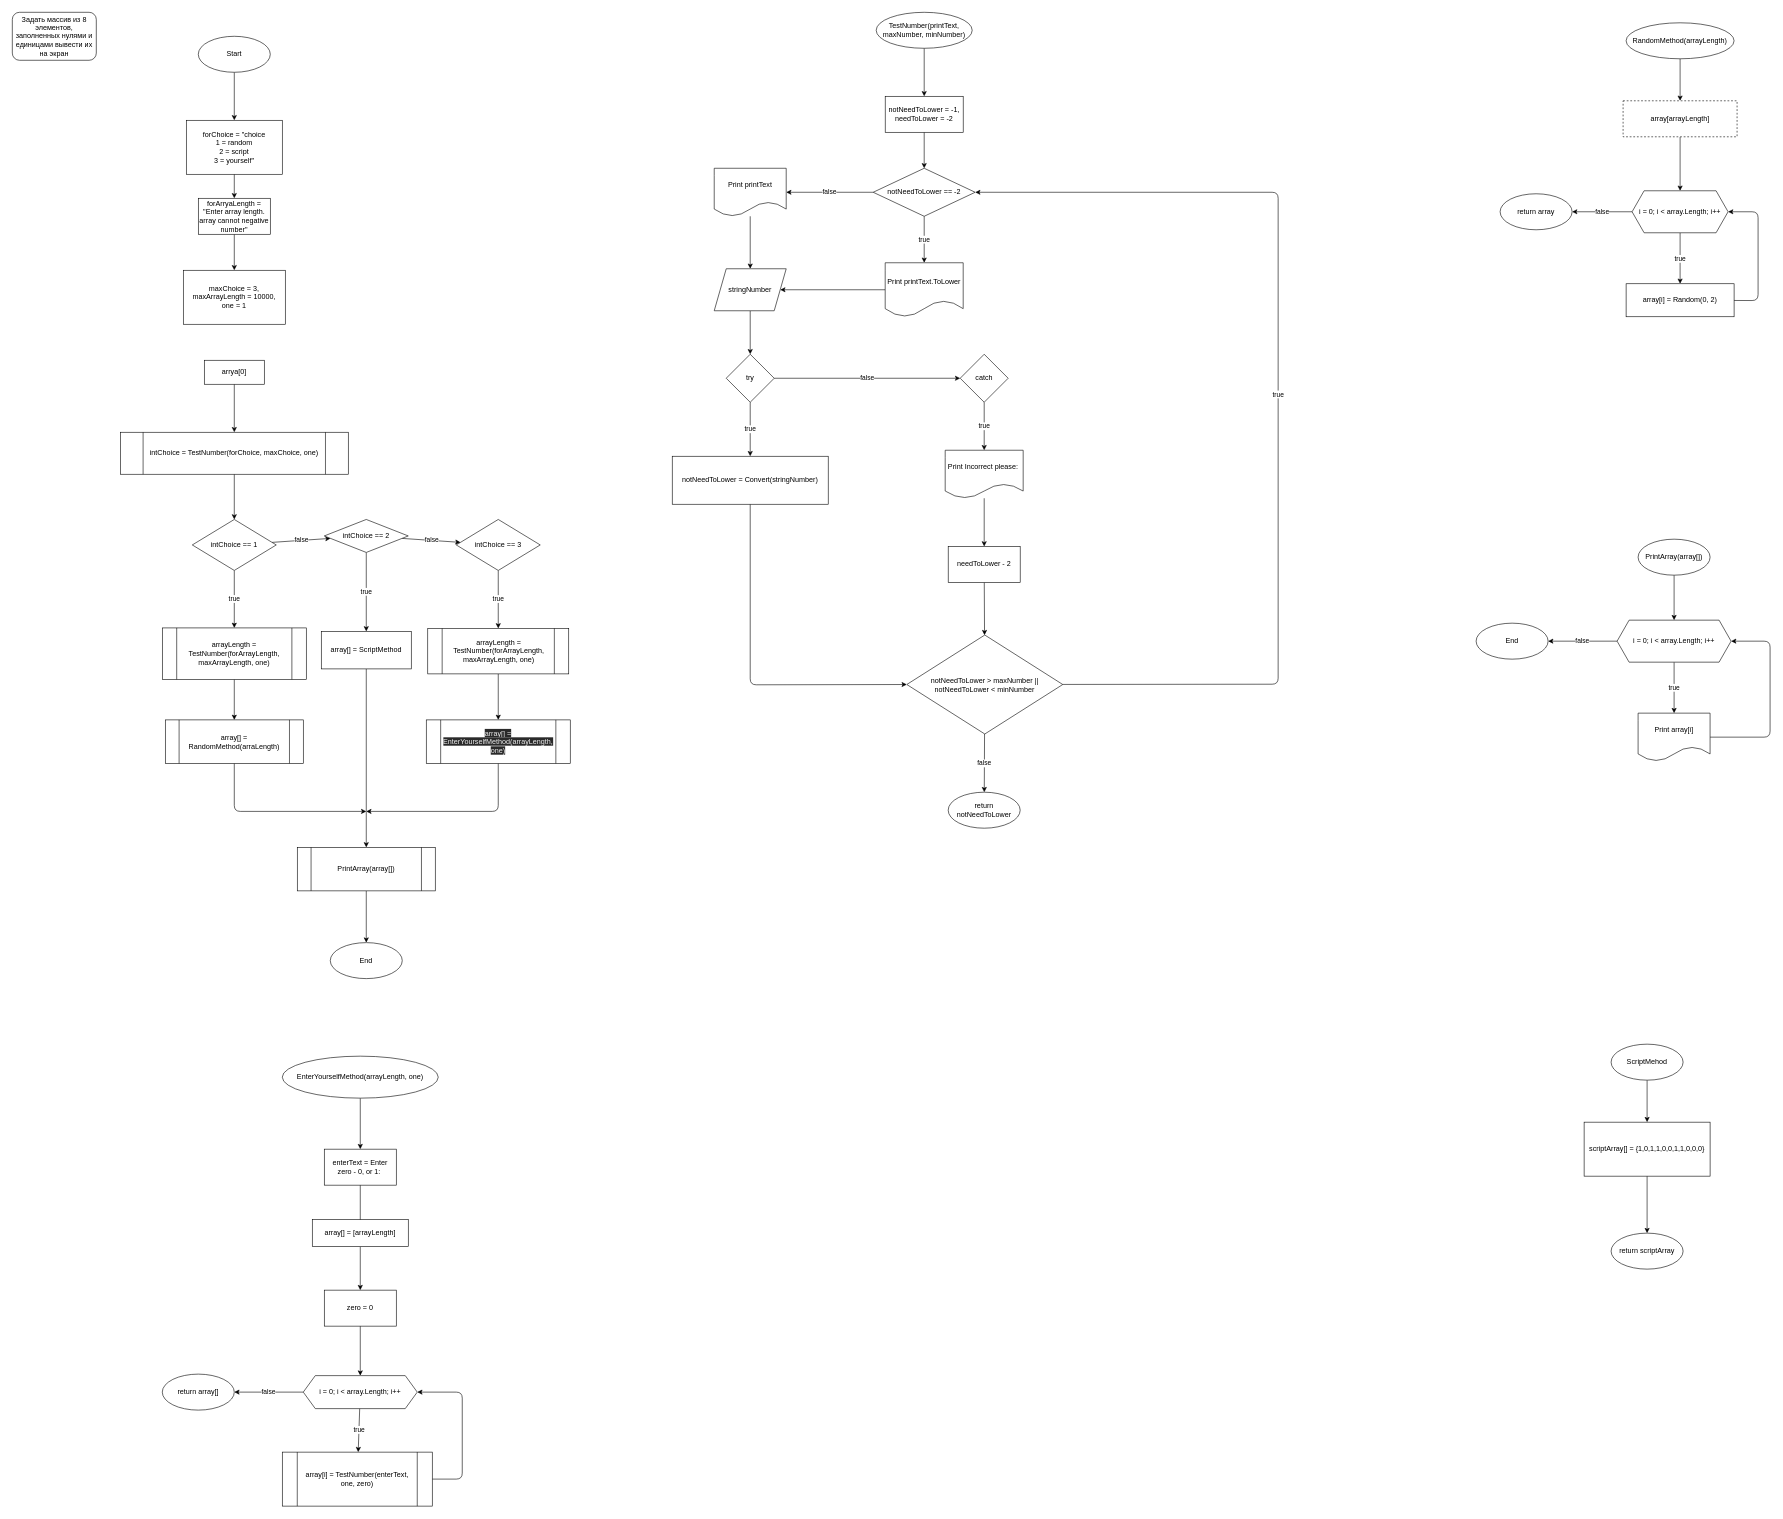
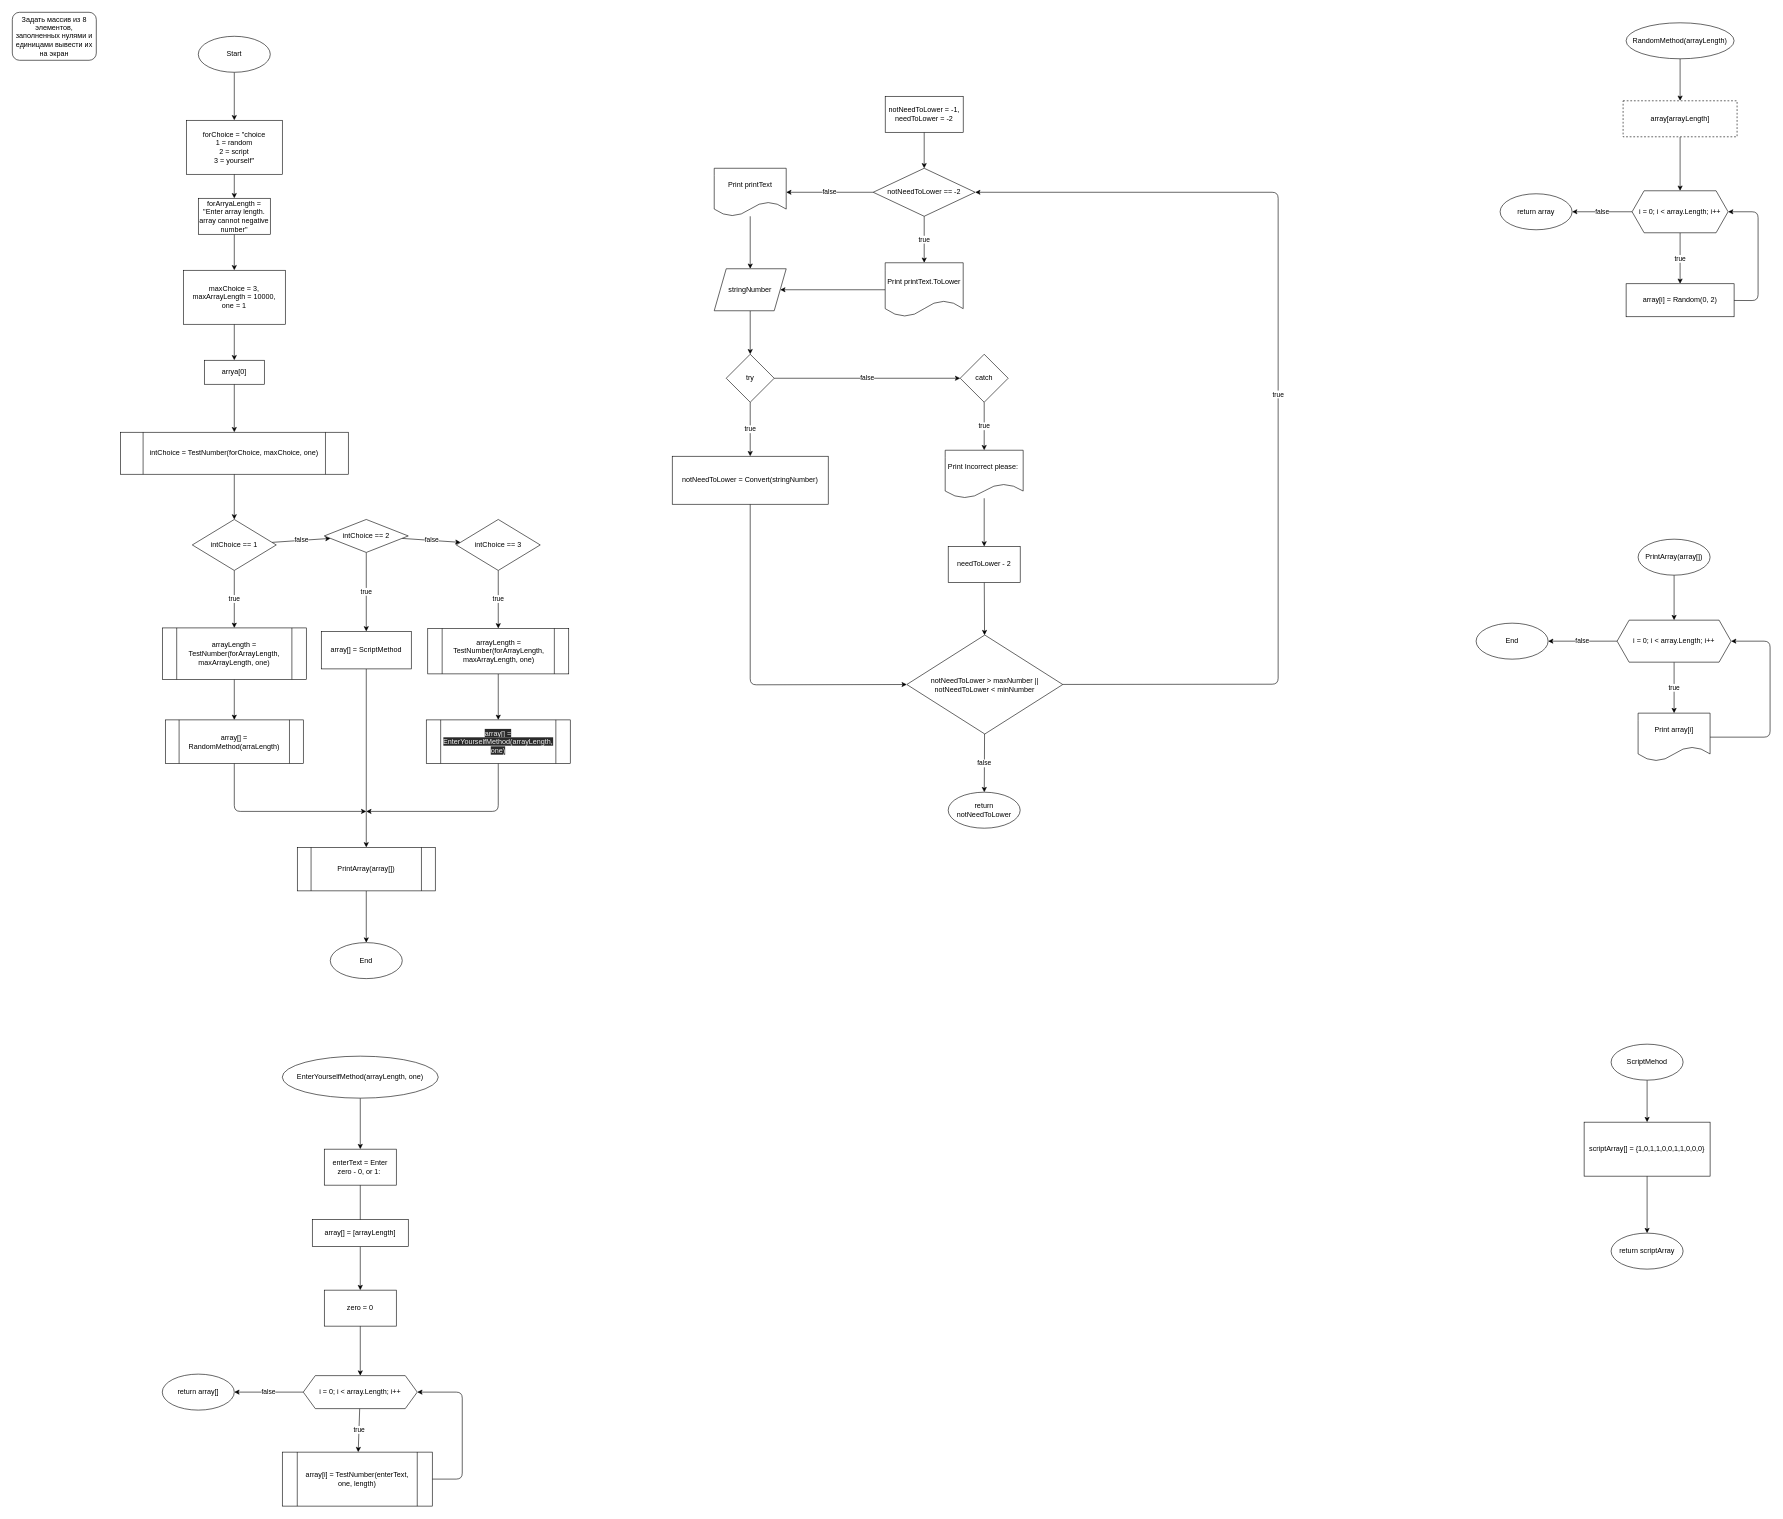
(924, 30) -> none
(924, 90) -> none
none -> (234, 354)
(357, 1479) -> (357, 1479)
